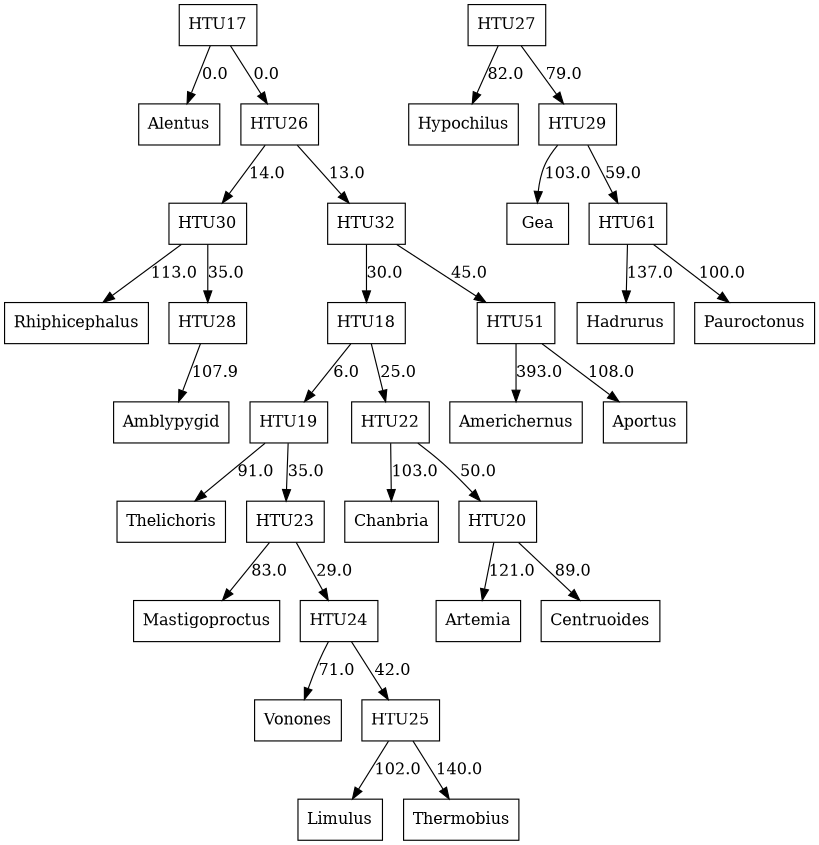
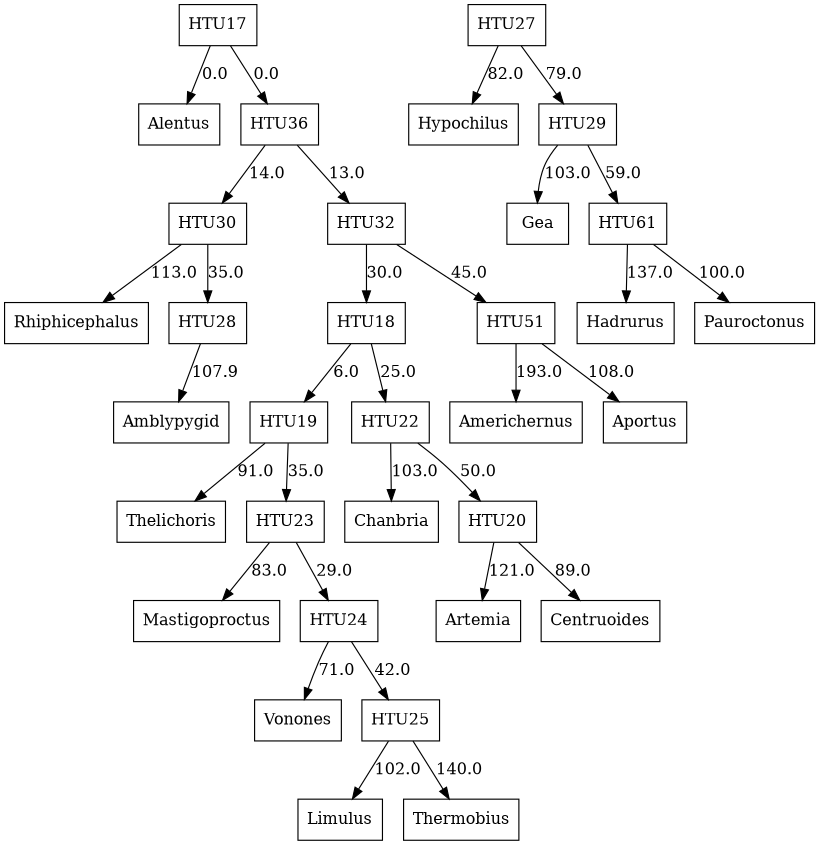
(280, 124) -> (280, 124)
(539, 373) -> (539, 373)
